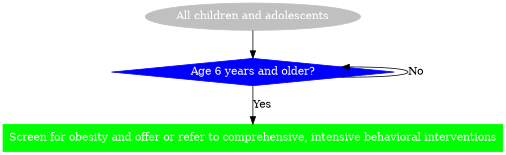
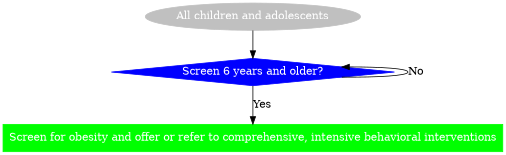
(253, 72) -> (253, 72)
